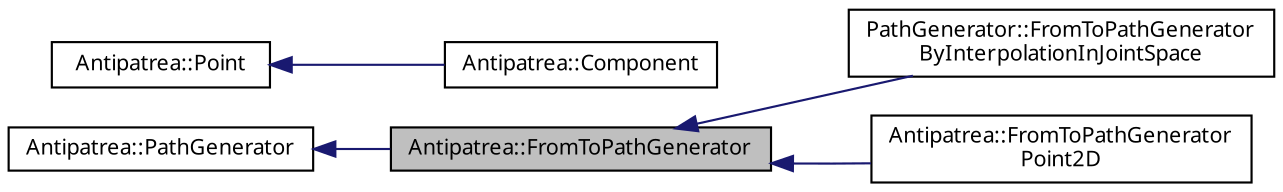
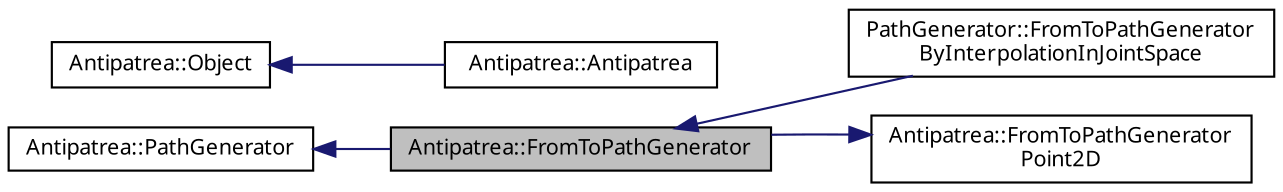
(161, 65) -> (161, 65)
(581, 65) -> (581, 65)
(832, 164) -> (810, 134)
